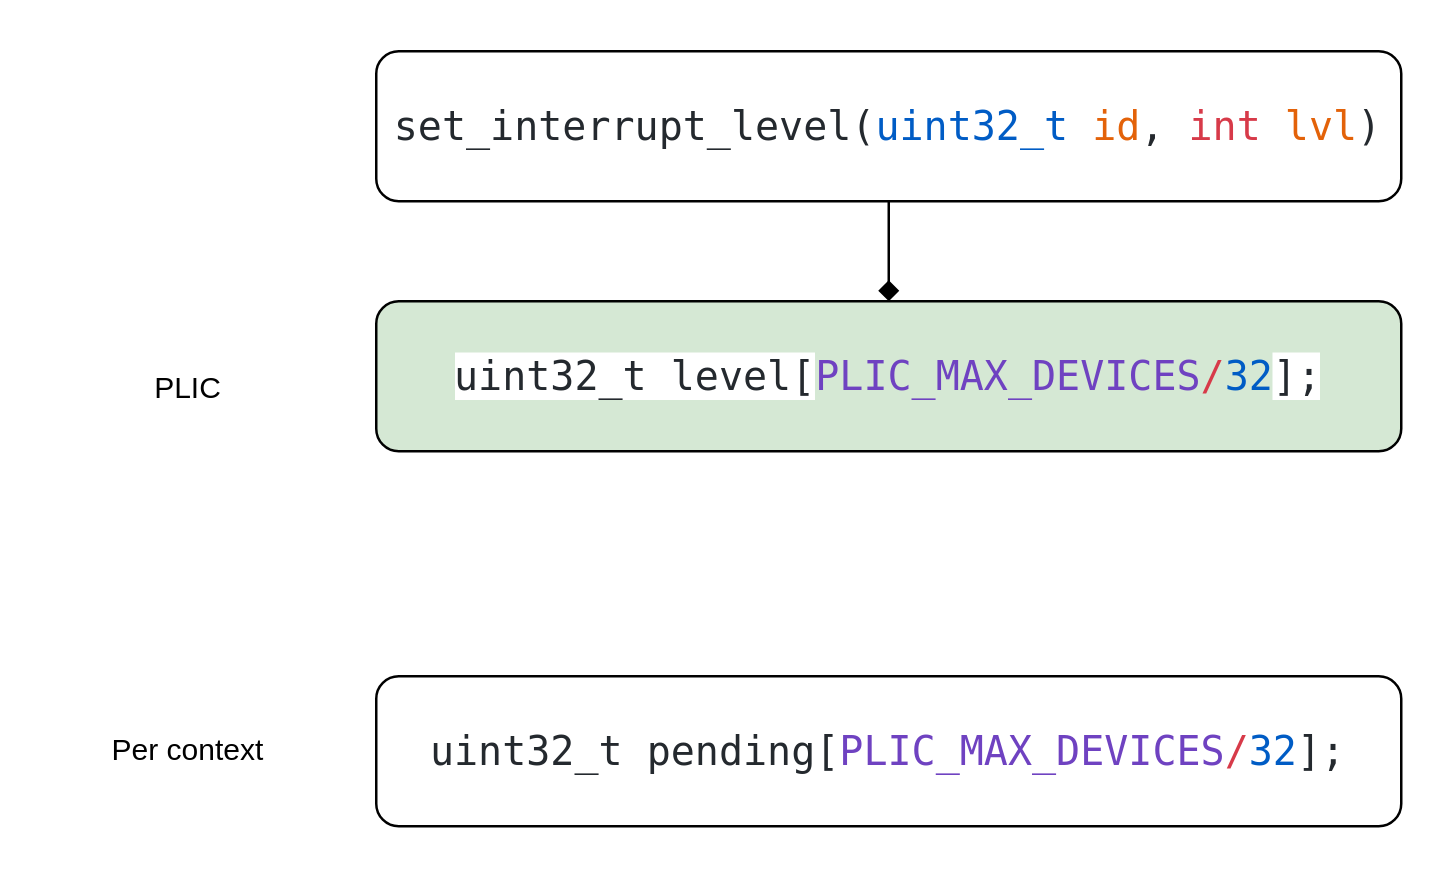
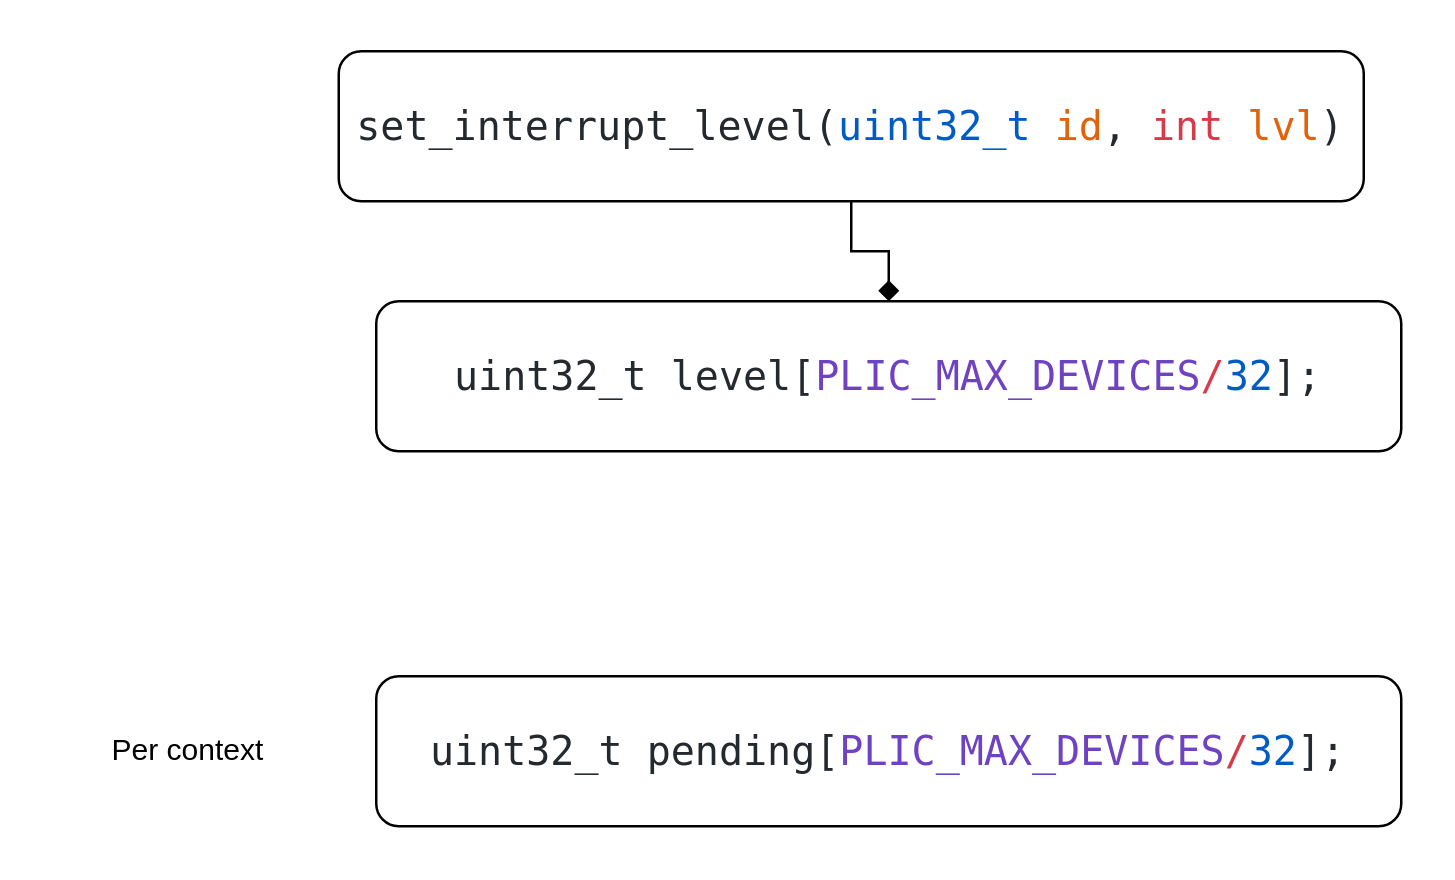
(889, 126) -> (851, 126)
(889, 376) -> (889, 376)
(189, 389) -> none
